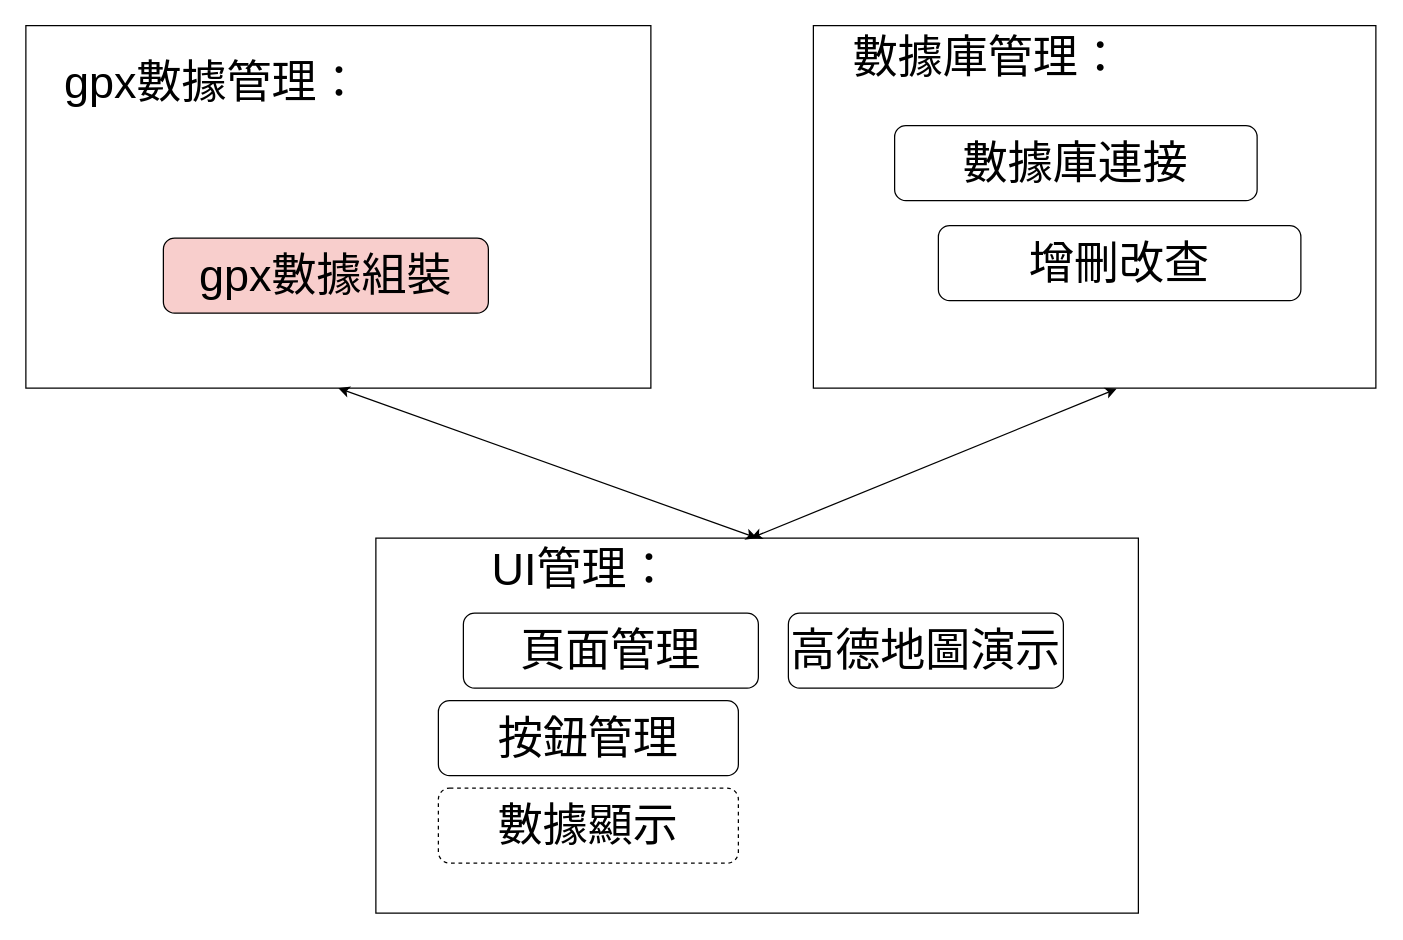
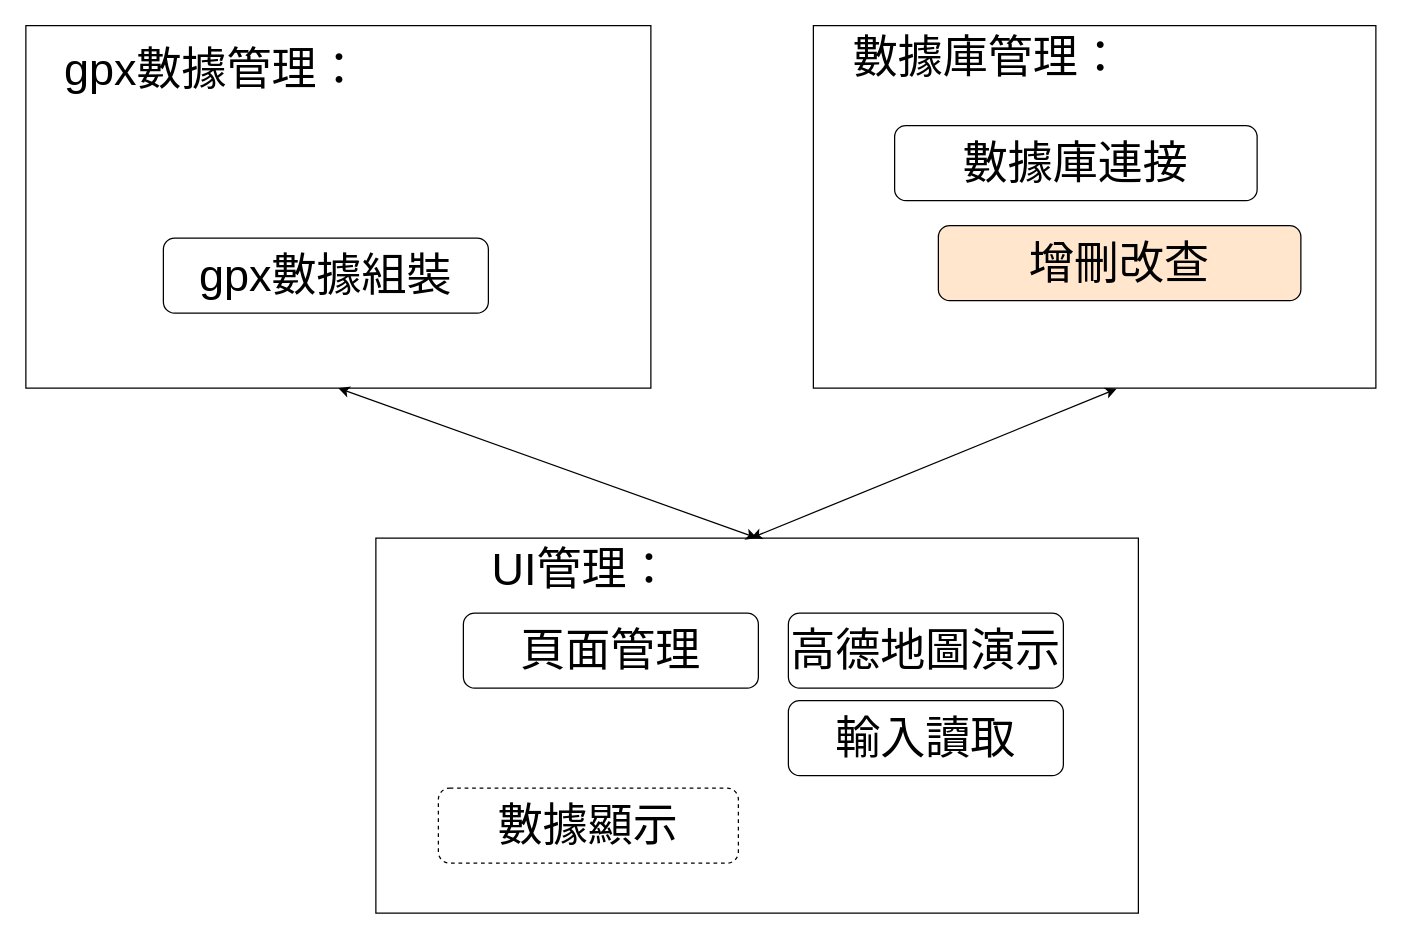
(213, 82) -> (213, 69)
(1119, 263) -> (1119, 263)
(326, 276) -> (326, 276)
(588, 738) -> none
none -> (926, 738)
